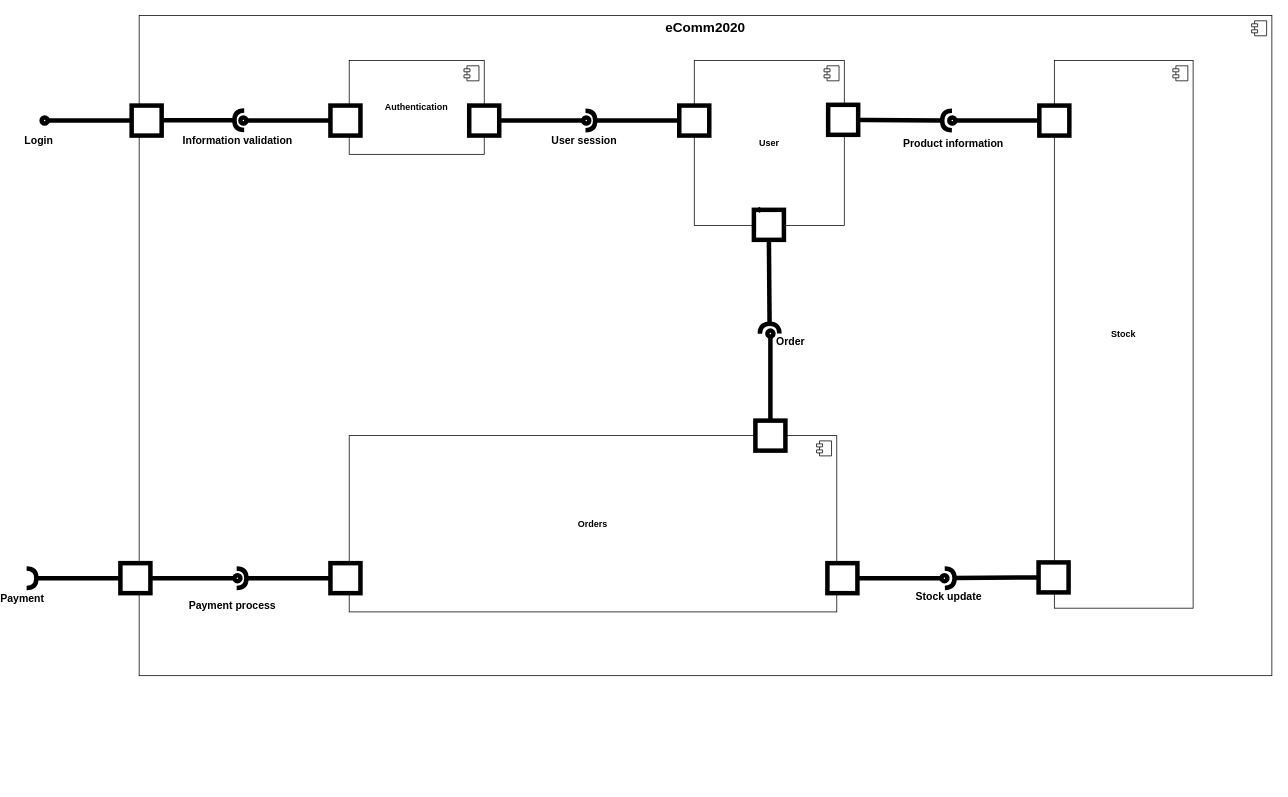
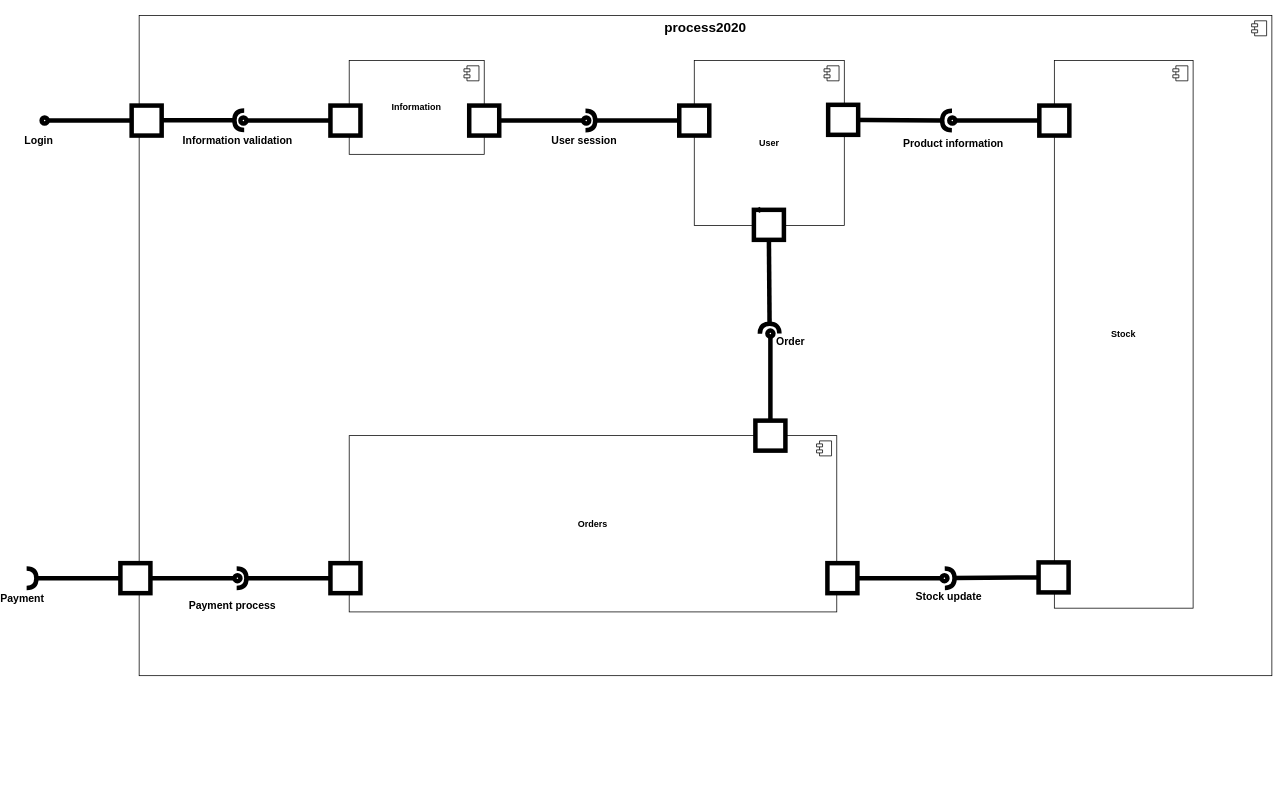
(705, 26) -> (705, 26)
(417, 108) -> (417, 108)
